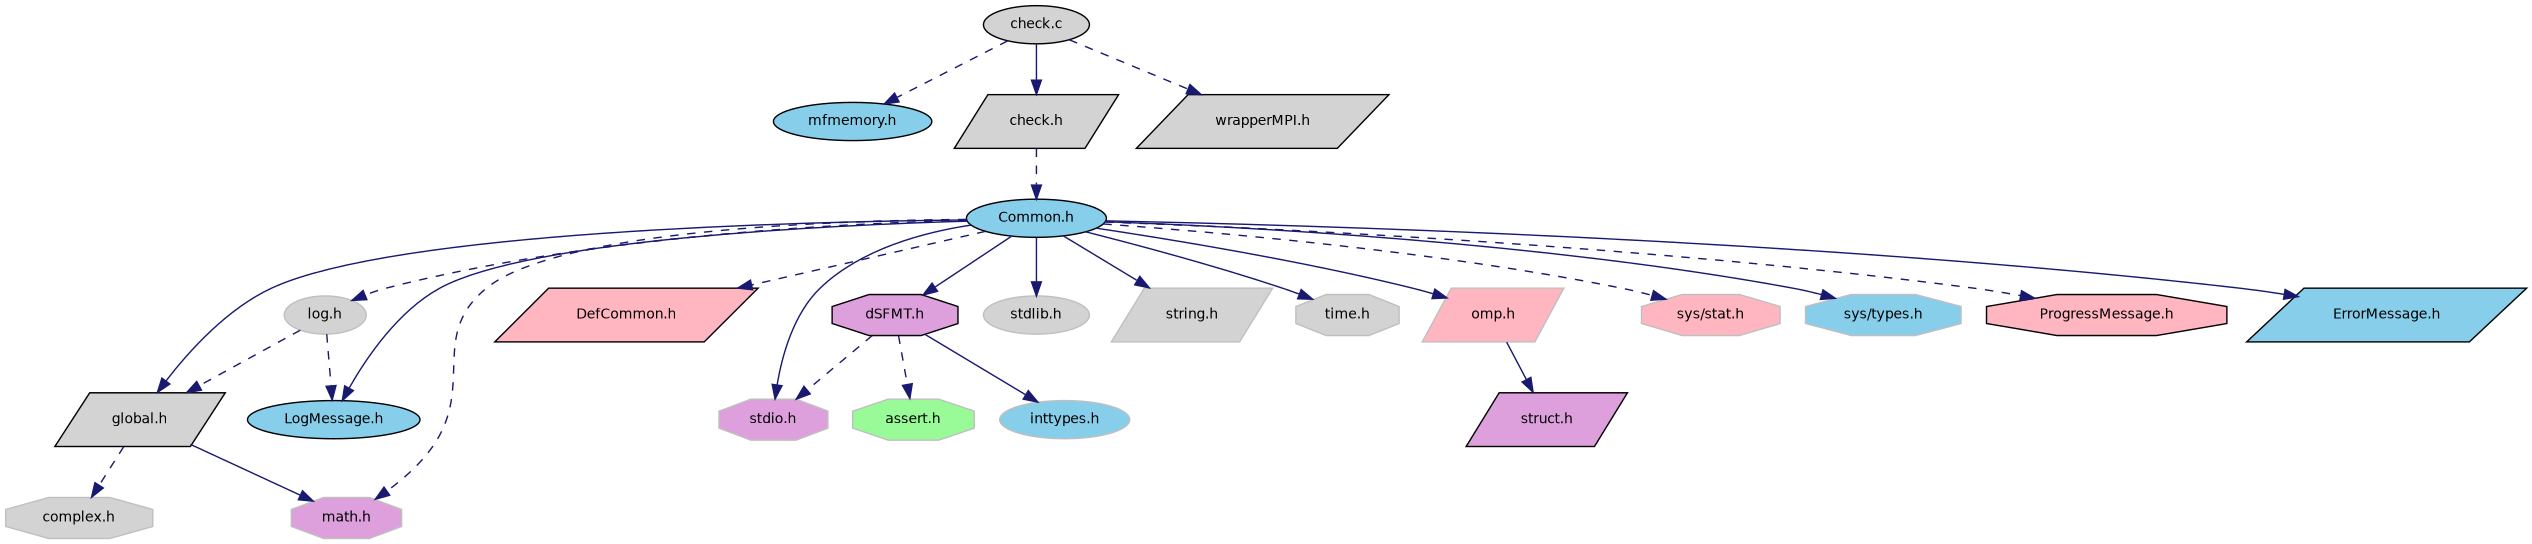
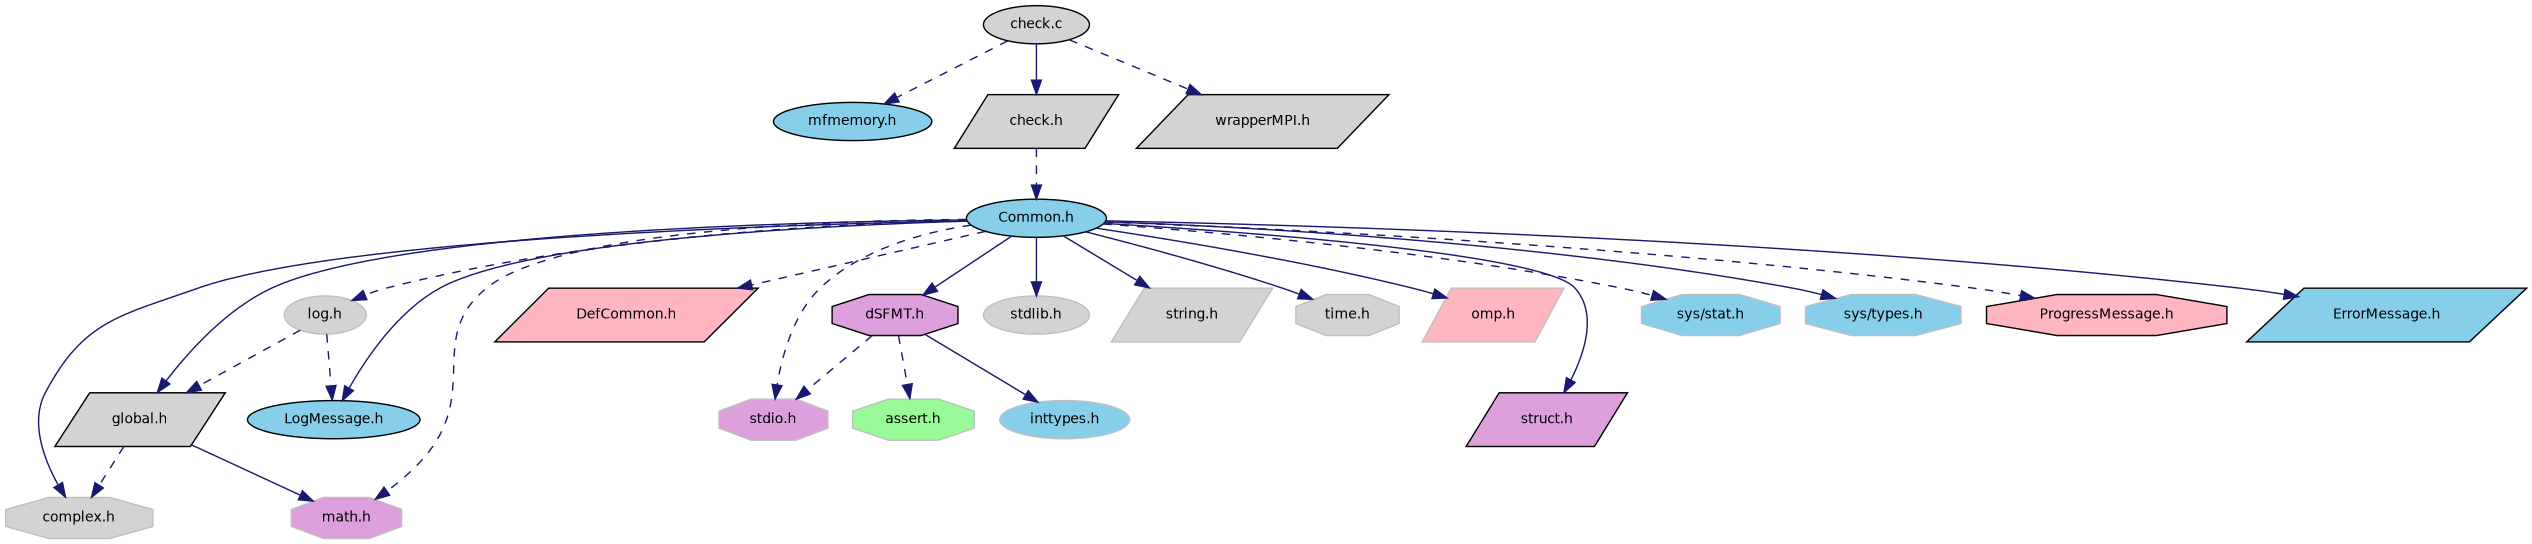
none -> (305, 265)
(832, 278) -> (832, 278)
(1711, 315) -> (1711, 315)
(1517, 361) -> (1391, 247)
